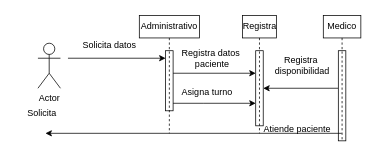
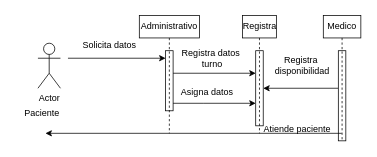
(211, 58) -> (211, 58)
(207, 92) -> (207, 92)
(42, 113) -> (42, 113)
